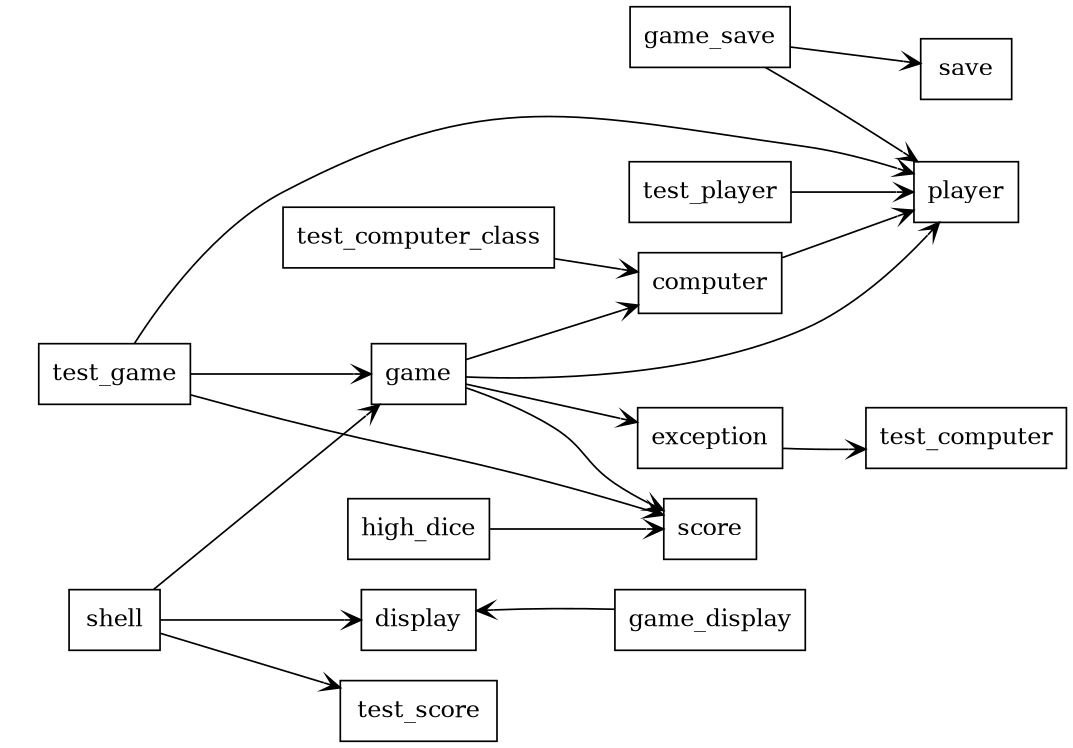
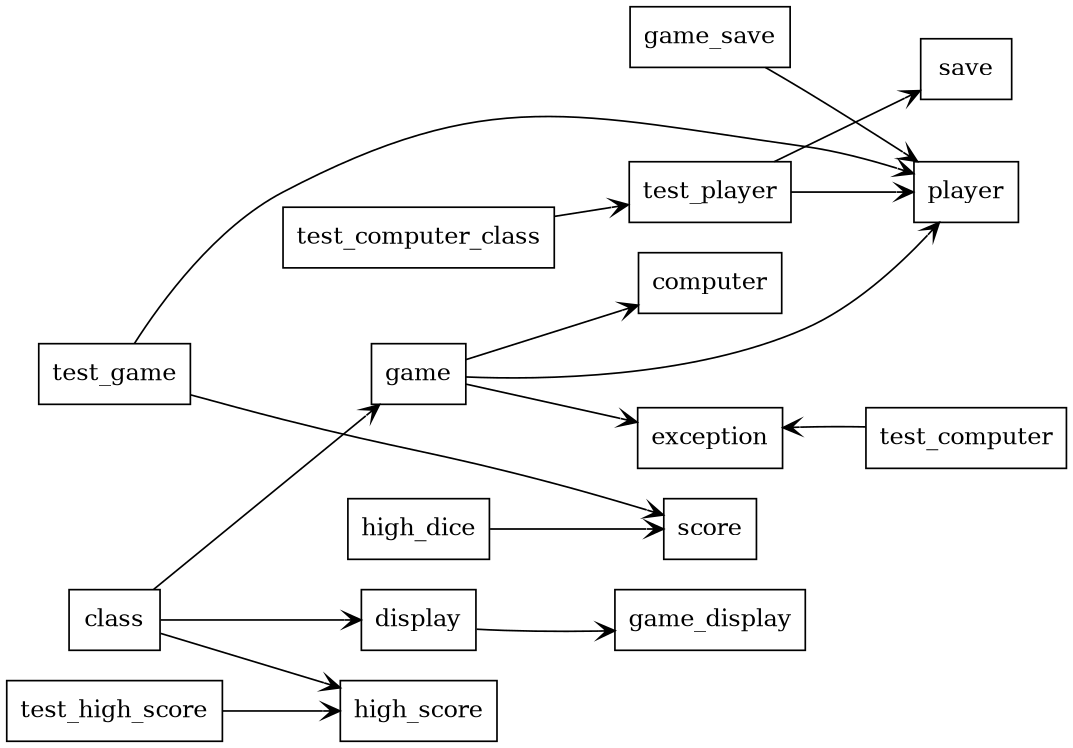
(847, 54) -> (839, 130)
(840, 237) -> none
(588, 264) -> (583, 212)
(272, 374) -> none
(564, 435) -> none
(816, 449) -> (833, 427)
(554, 609) -> (537, 631)
(115, 620) -> (115, 620)
none -> (115, 711)
(419, 711) -> (419, 711)
